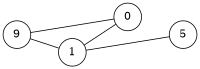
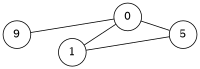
none -> (155, 26)
(44, 43) -> none
